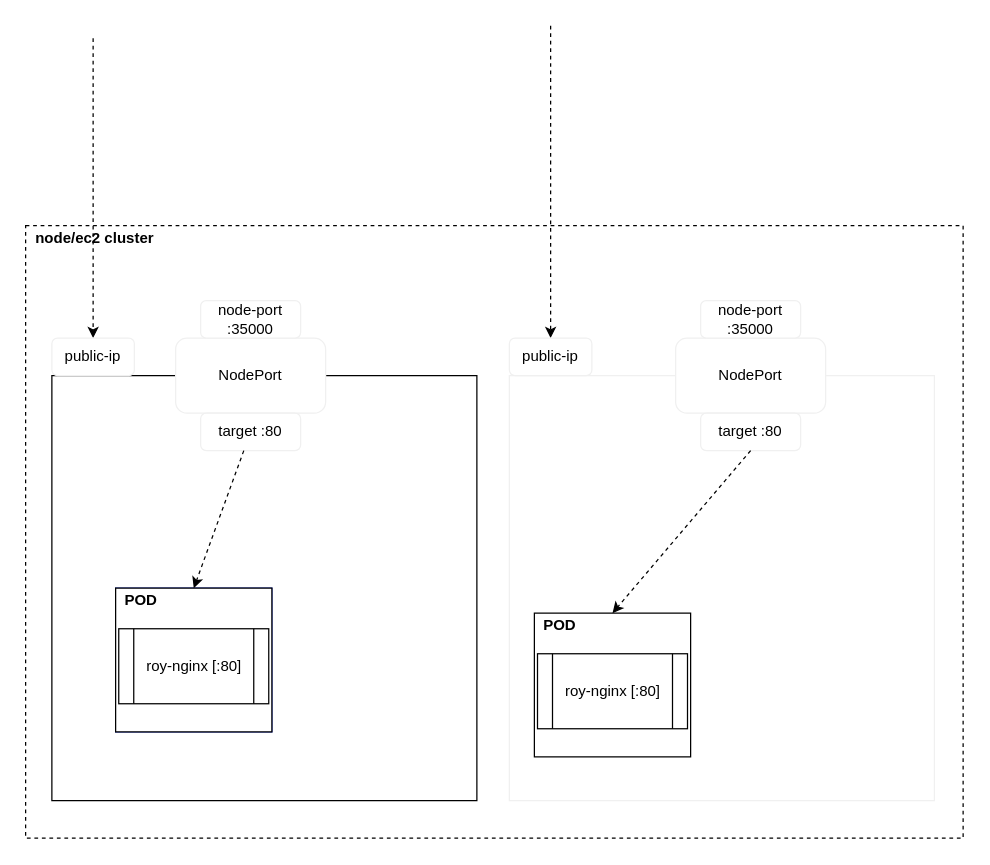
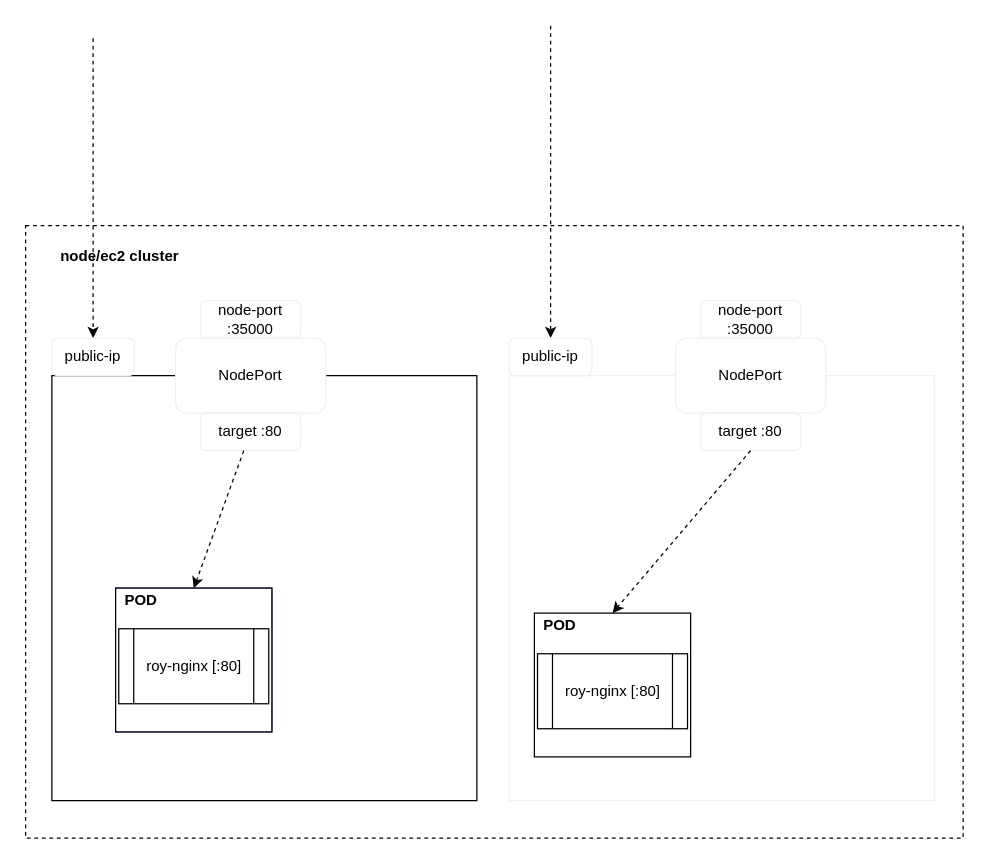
(94, 238) -> (119, 257)
